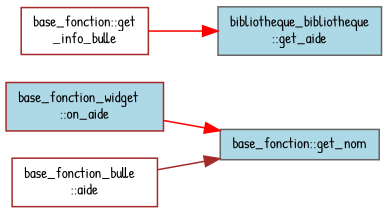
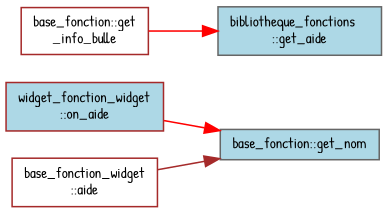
(300, 31) -> (300, 31)
(85, 107) -> (85, 107)
(85, 182) -> (85, 182)
